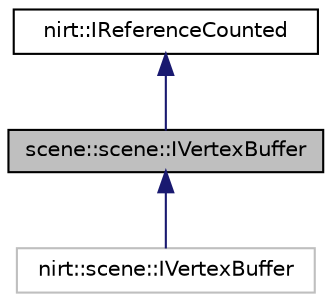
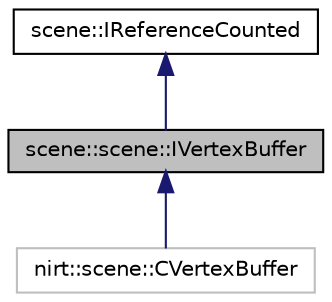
(166, 32) -> (166, 32)
(166, 270) -> (166, 270)
